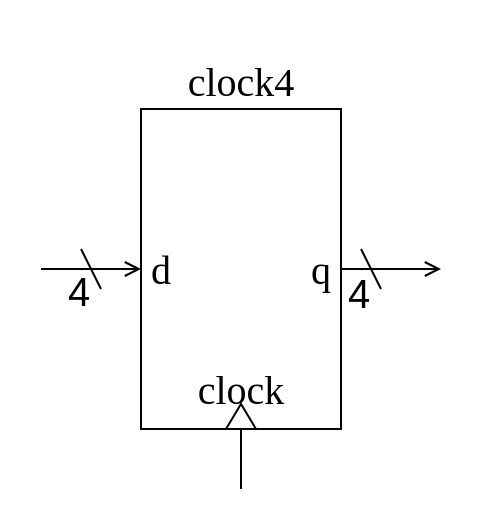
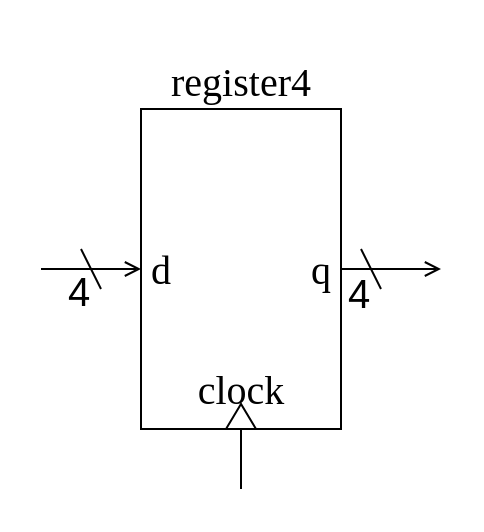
(242, 81) -> (242, 81)
